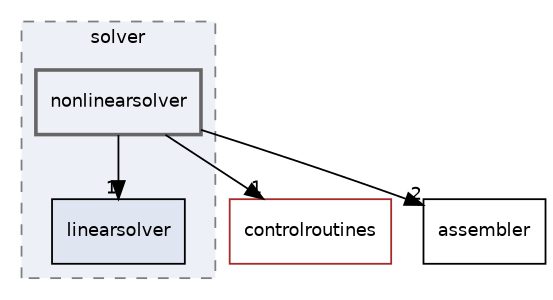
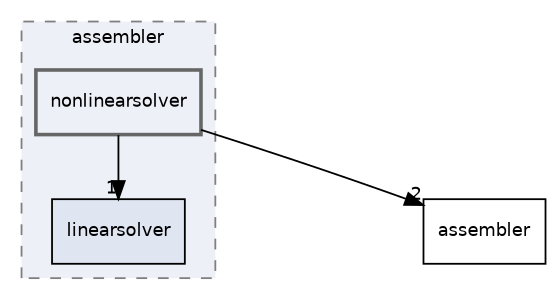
(118, 39) -> (118, 39)
(310, 231) -> none
